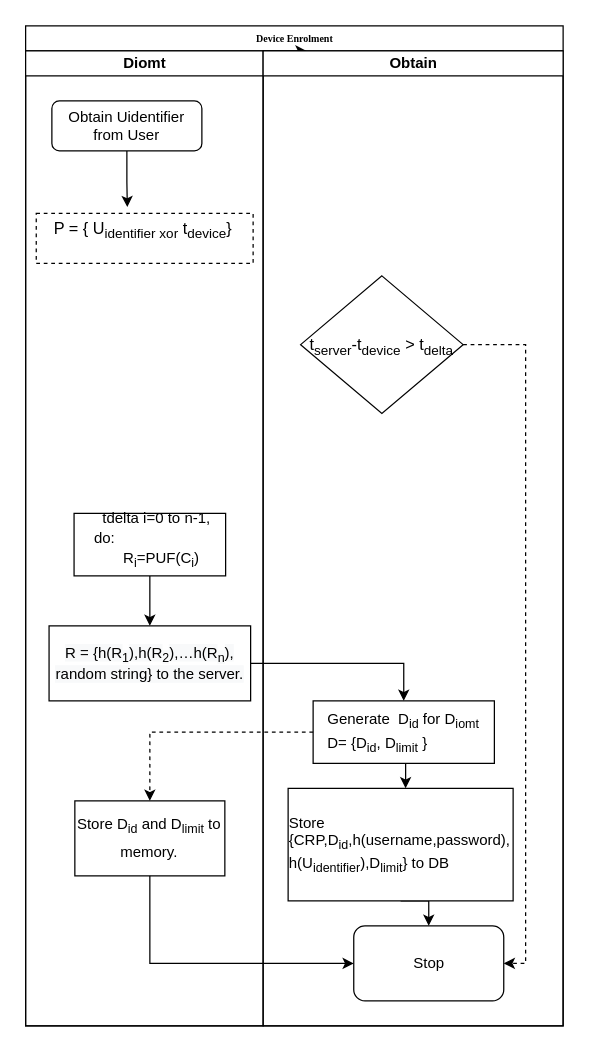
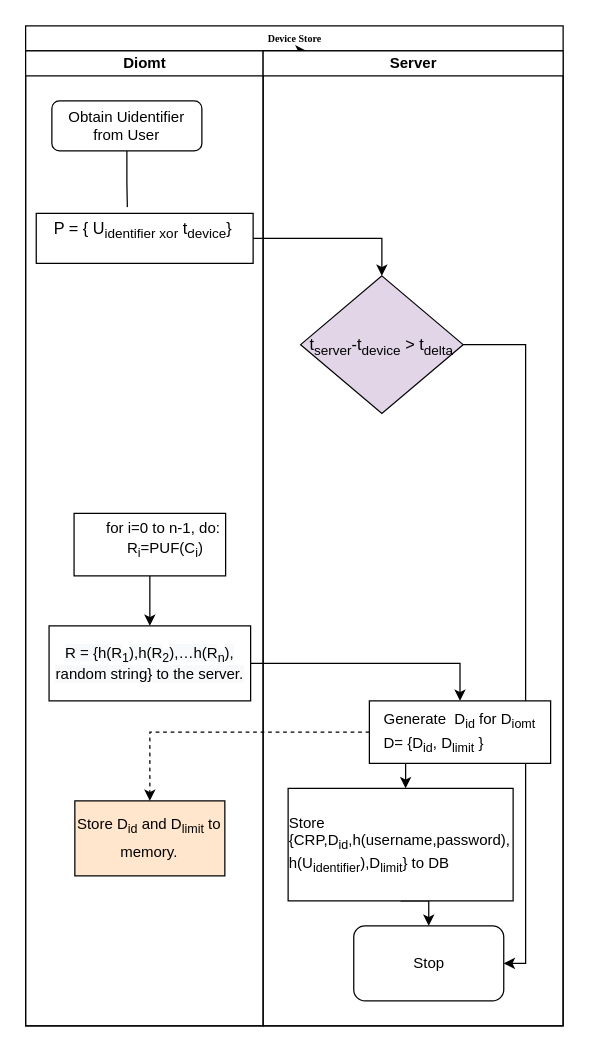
(295, 38) -> (295, 38)
(414, 63) -> (414, 63)
(127, 197) -> (127, 200)
(145, 238) -> (145, 238)
none -> (332, 238)
(382, 344) -> (382, 344)
(150, 544) -> (150, 544)
(526, 629) -> (526, 629)
(404, 732) -> (460, 732)
(150, 838) -> (150, 838)
(204, 963) -> none
